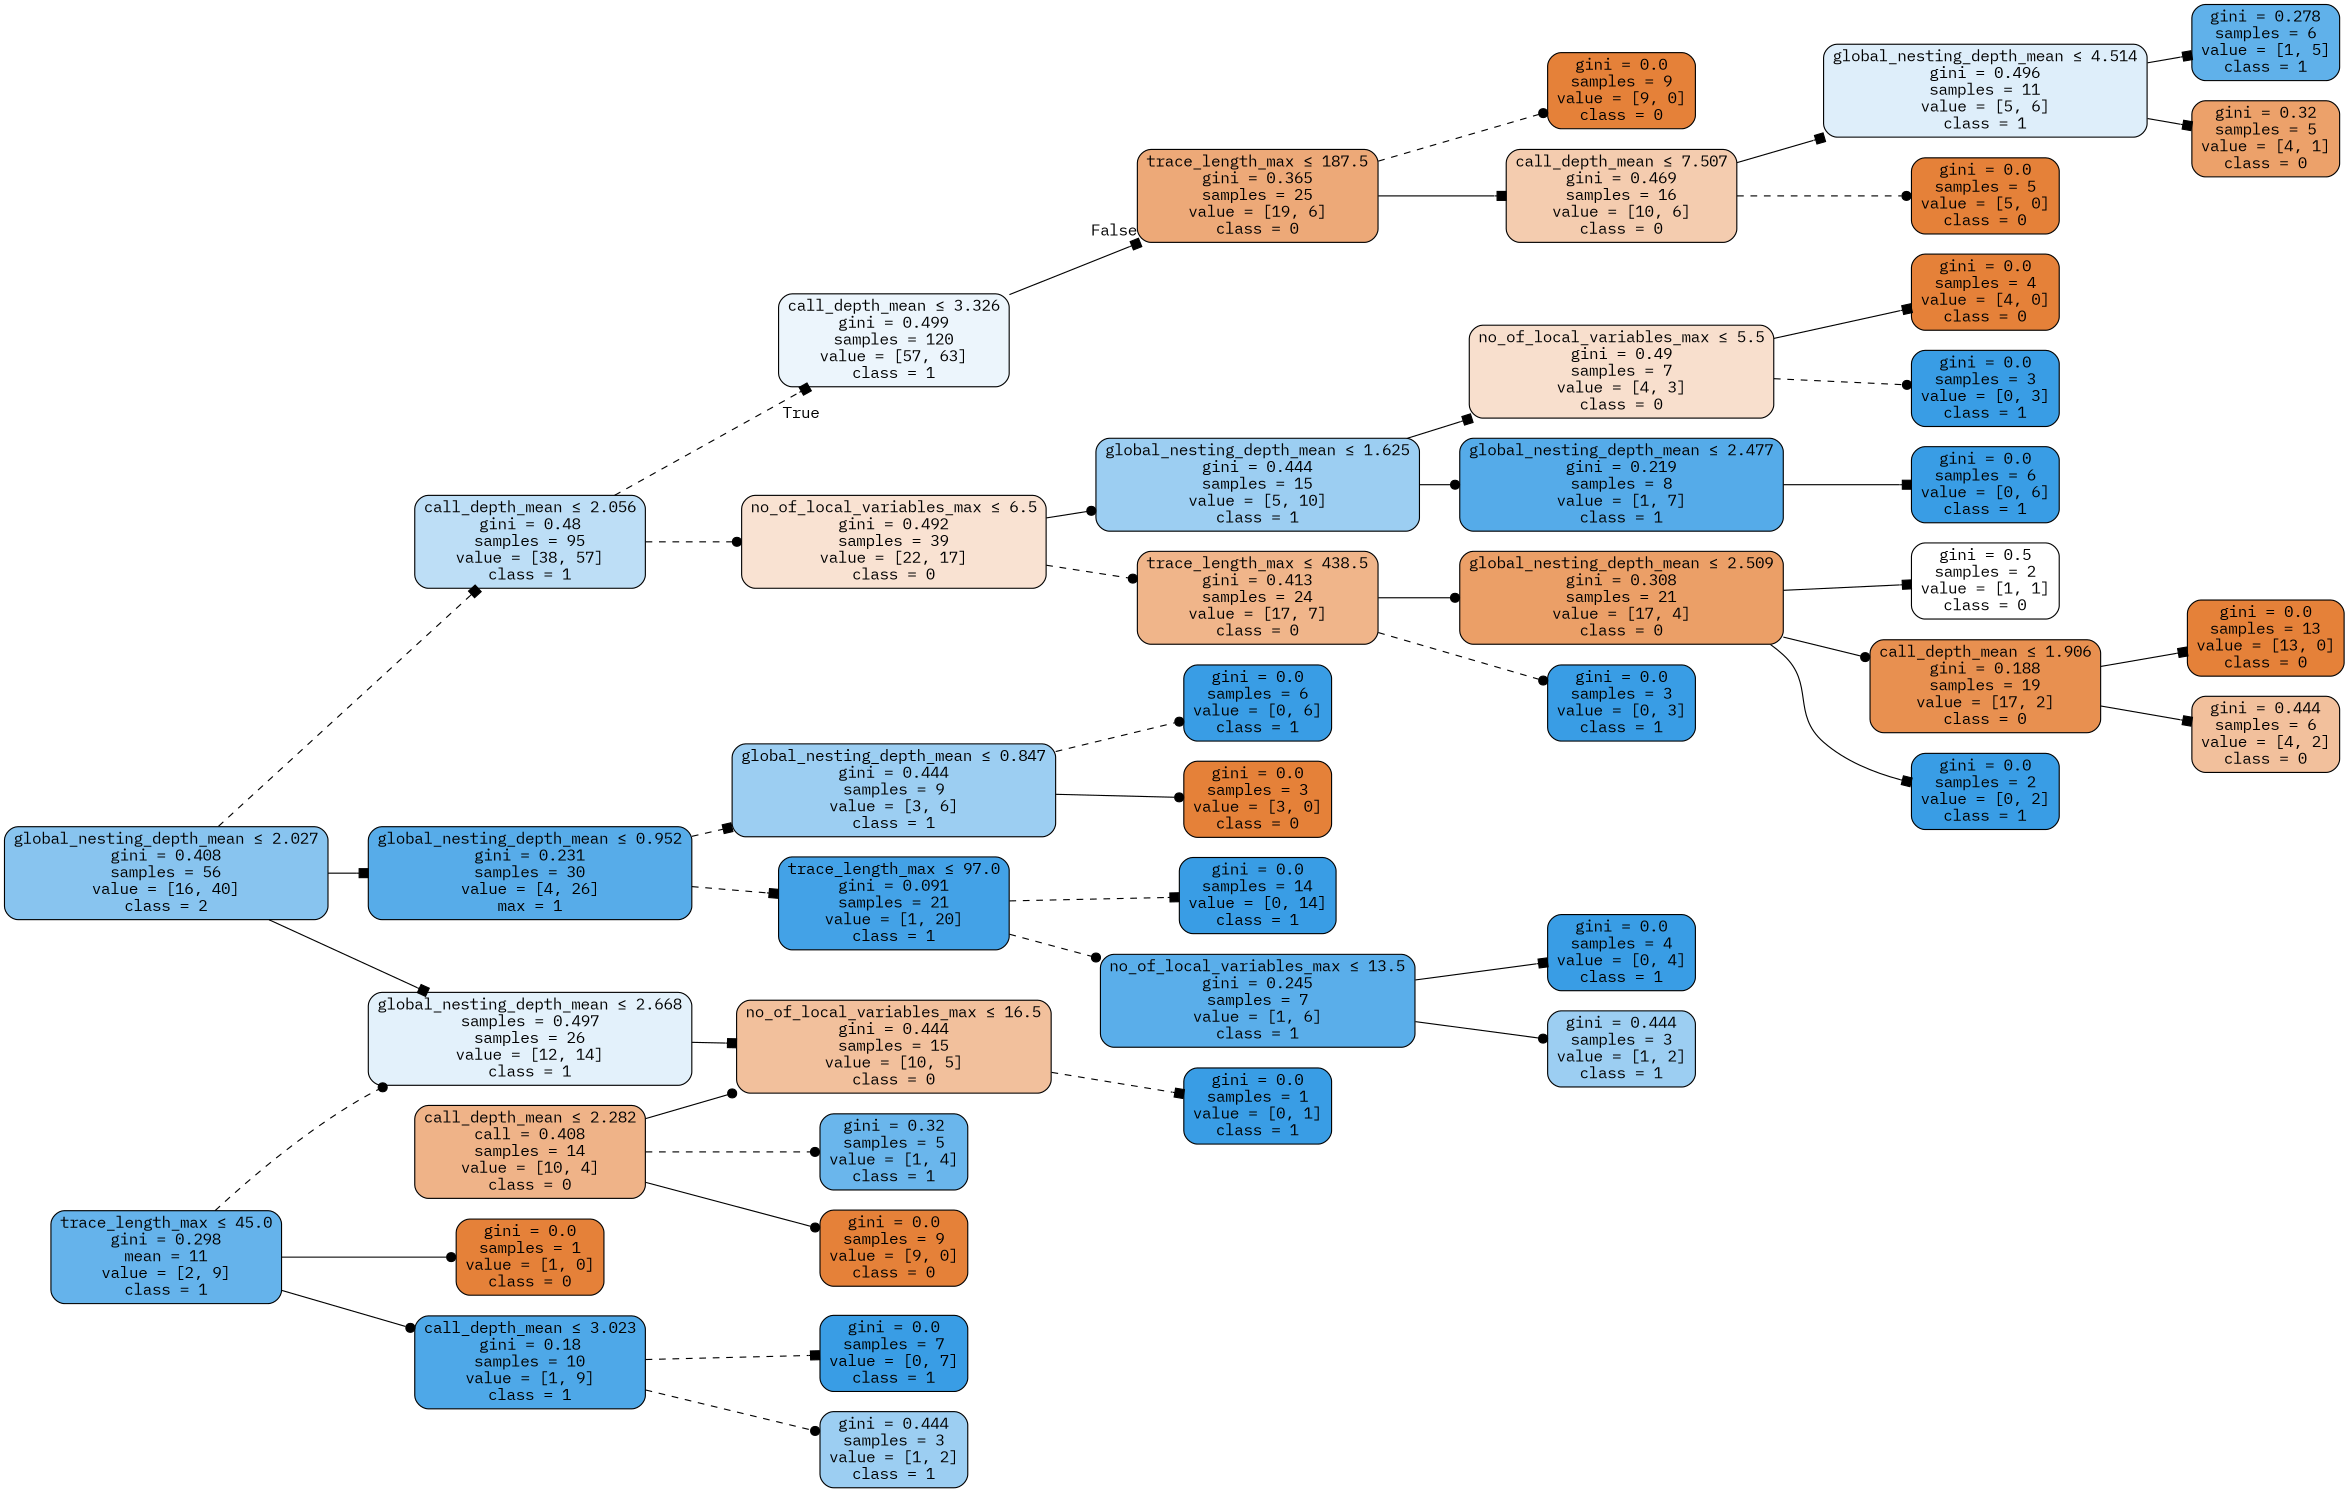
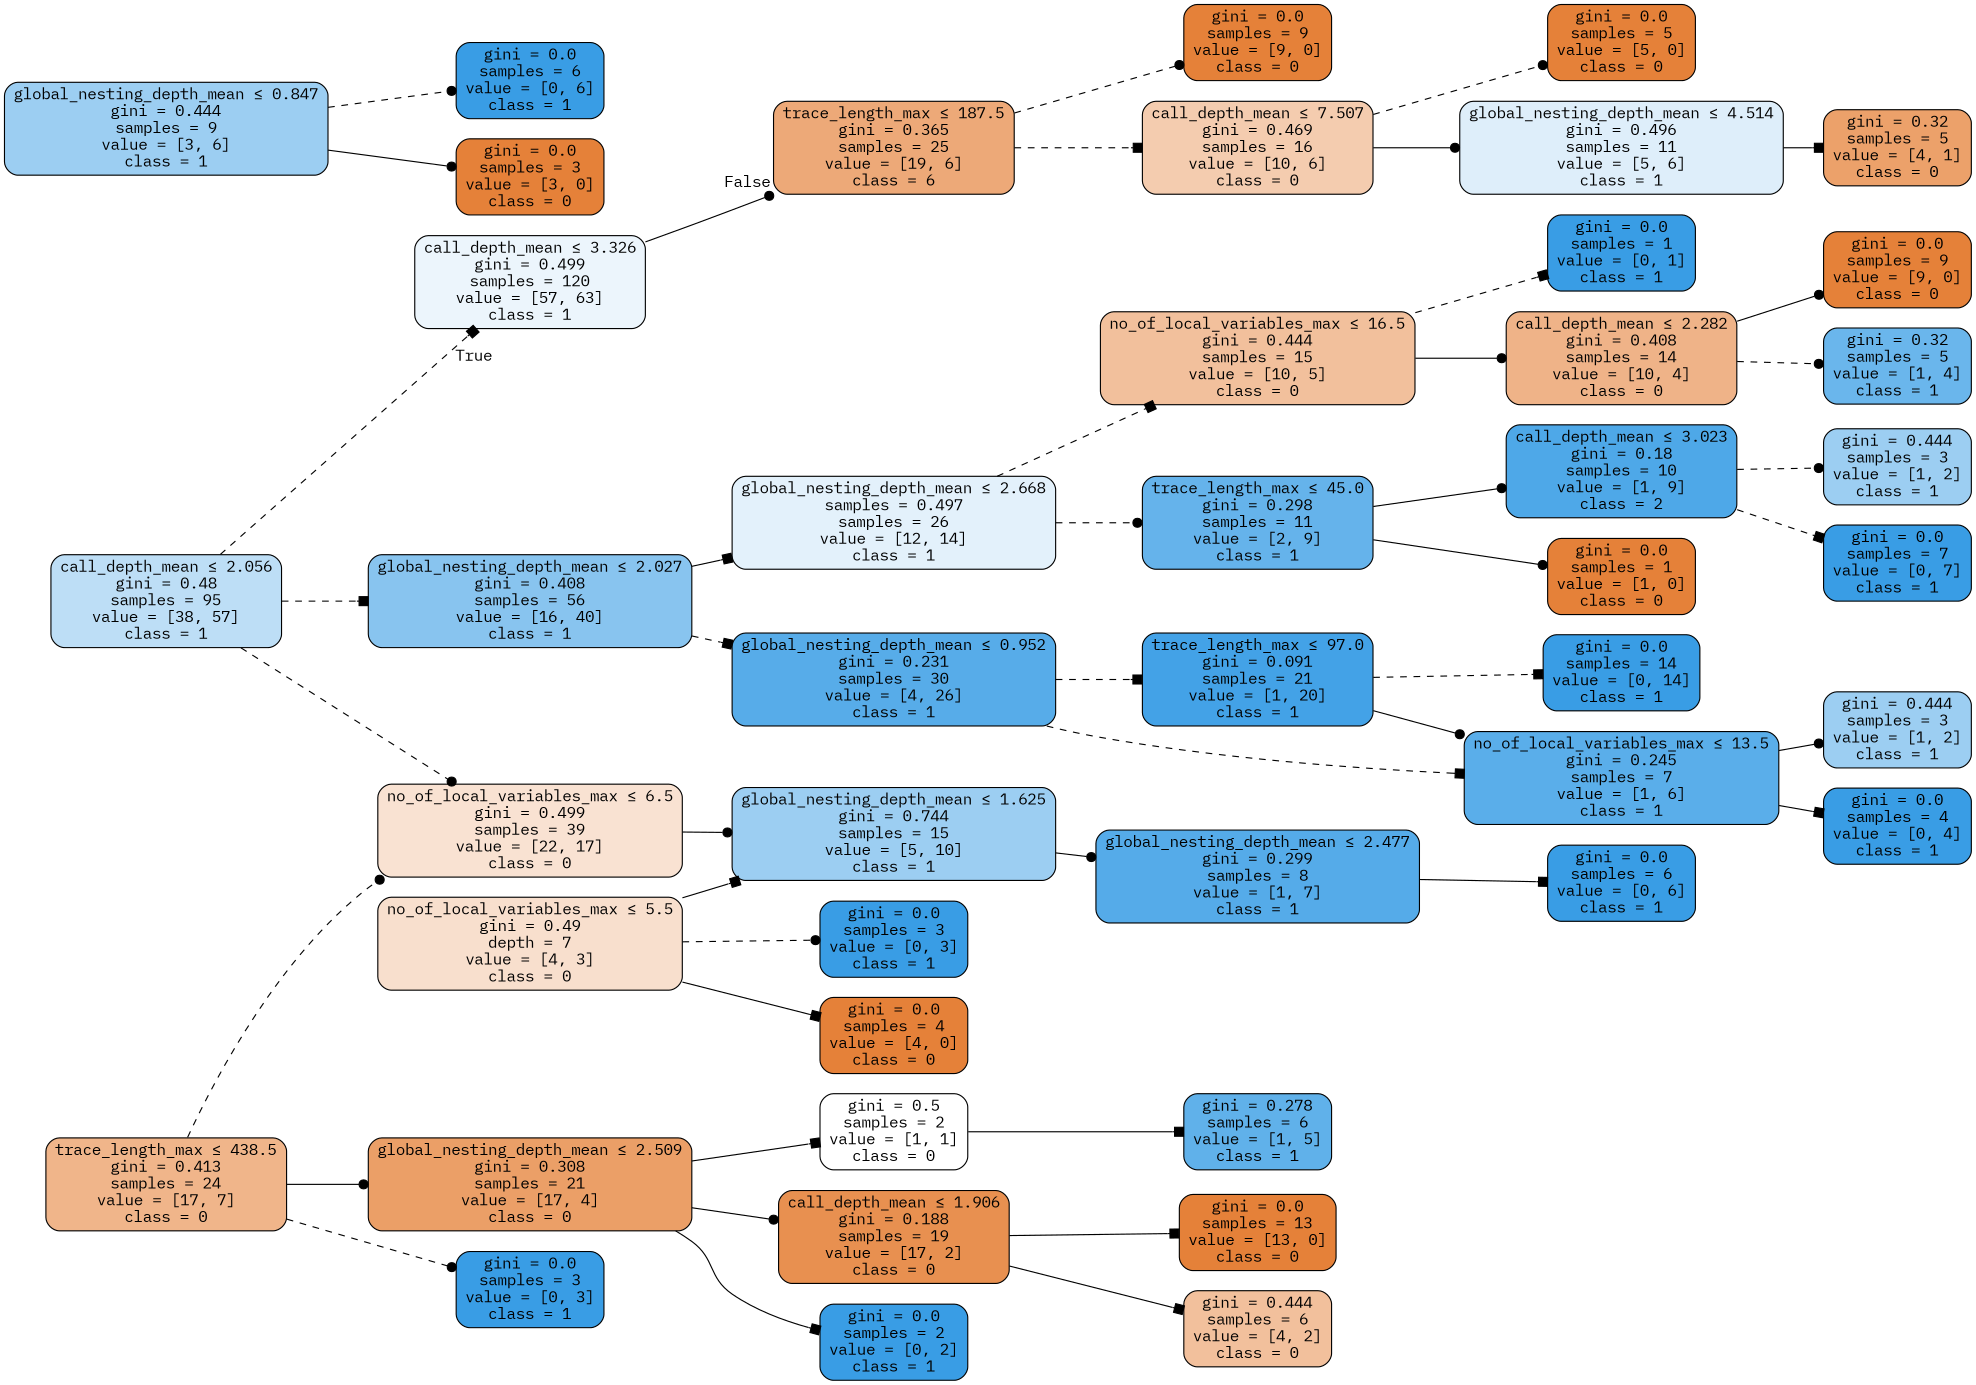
(2164, 60) -> (1070, 1132)
(1775, 152) -> (1412, 148)
(1436, 196) -> (1073, 148)
(1258, 229) -> (894, 181)
(1070, 271) -> (705, 220)
(1622, 371) -> (530, 943)
(1434, 430) -> (705, 891)
(1258, 467) -> (894, 817)
(1622, 467) -> (1258, 859)
(894, 524) -> (530, 813)
(1087, 572) -> (267, 999)
(344, 711) -> (319, 601)
(706, 833) -> (1249, 758)
(342, 873) -> (706, 639)
(166, 906) -> (530, 634)
(530, 906) -> (894, 713)
(1050, 945) -> (1414, 722)
(708, 1043) -> (1071, 443)
(687, 1107) -> (1456, 358)
(530, 1135) -> (1622, 341)
(293, 1145) -> (1094, 523)
(166, 1257) -> (1258, 522)
(530, 1395) -> (1622, 504)
